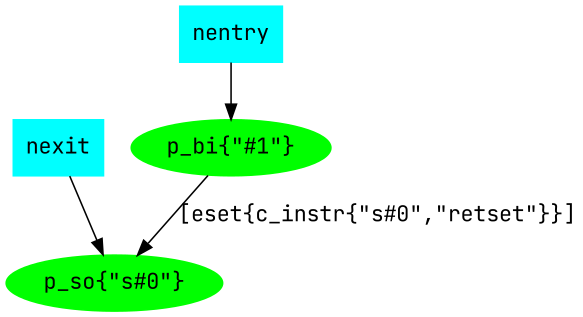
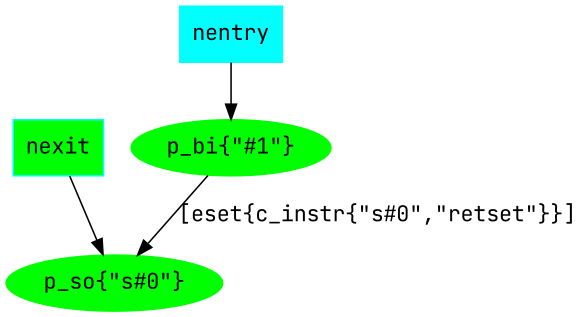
(58, 148) -> (58, 148)
